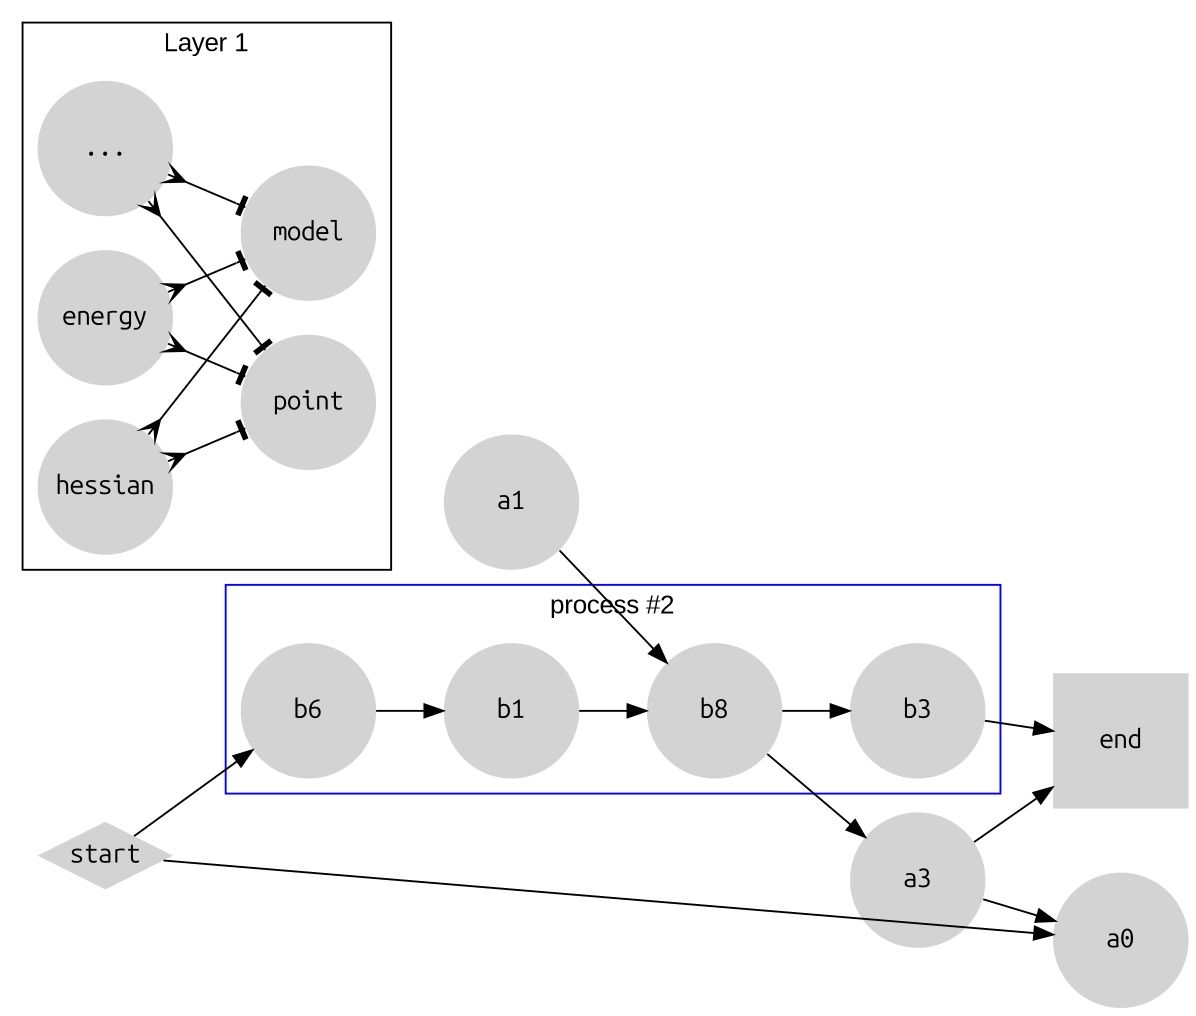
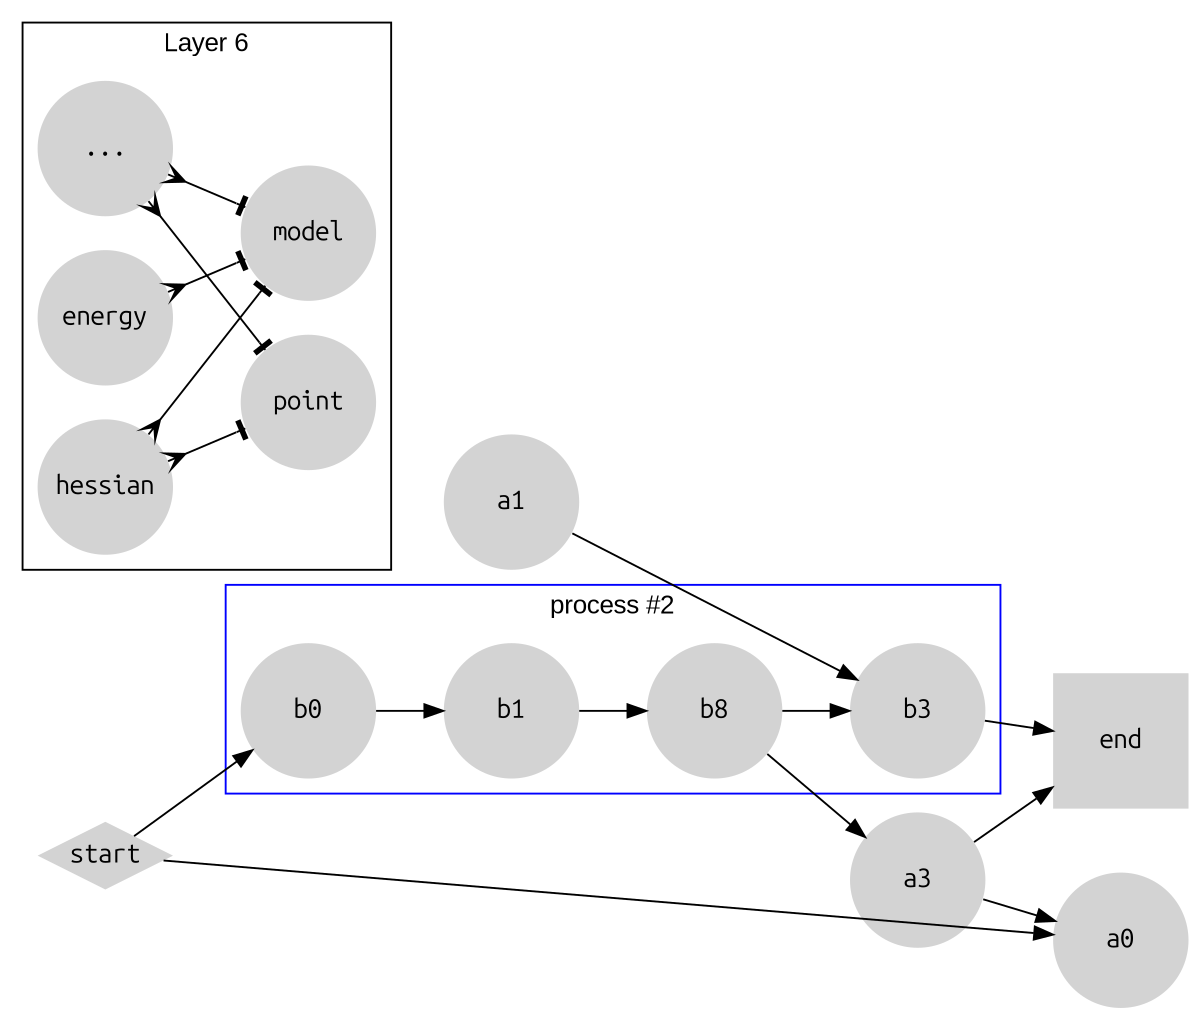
(207, 44) -> (207, 44)
(219, 365) -> none
(607, 600) -> (706, 602)
(308, 711) -> (308, 711)
